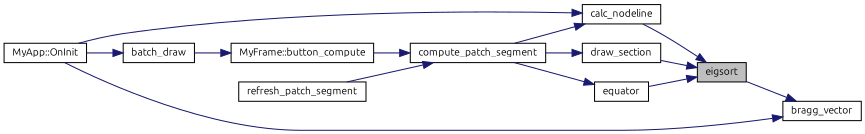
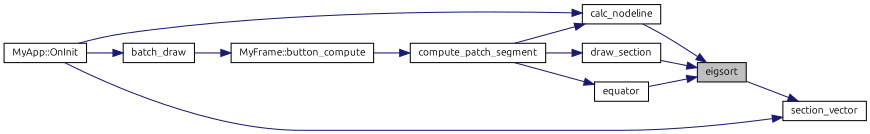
(302, 92) -> none
(822, 111) -> (825, 111)
